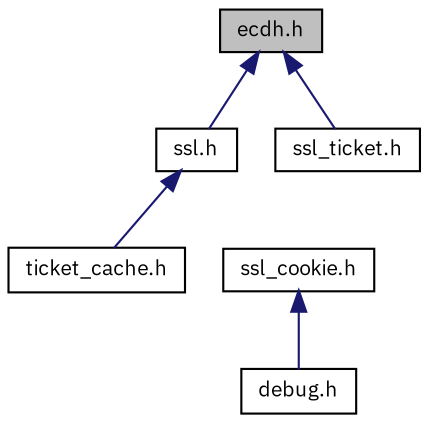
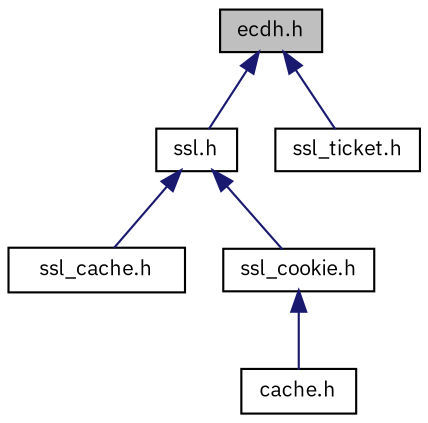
none -> (255, 218)
(97, 270) -> (97, 270)
(299, 391) -> (299, 391)
